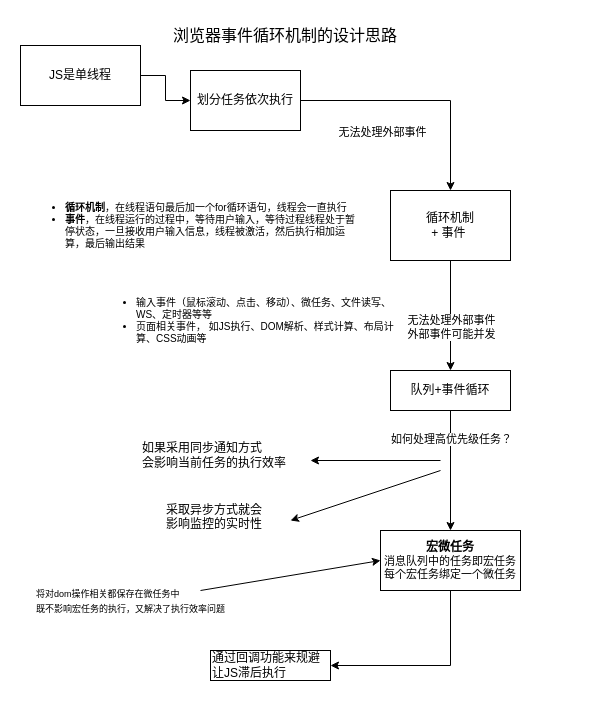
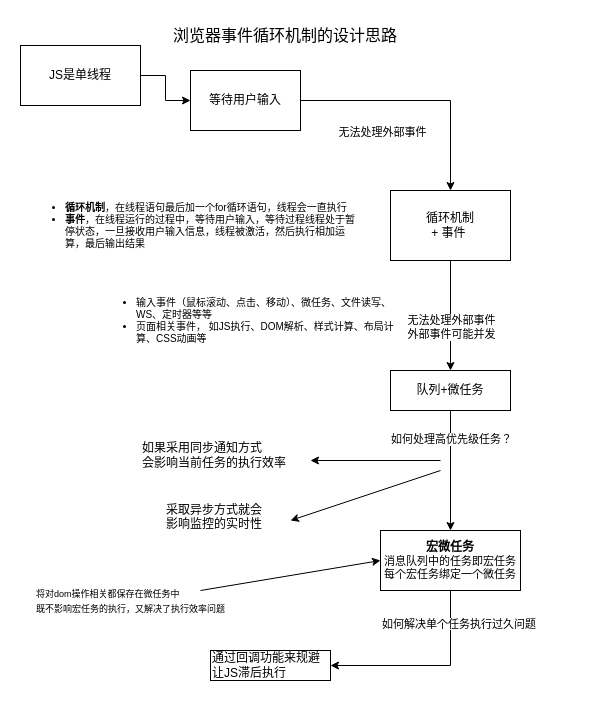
(246, 101) -> (246, 101)
(451, 391) -> (451, 391)
none -> (476, 631)
